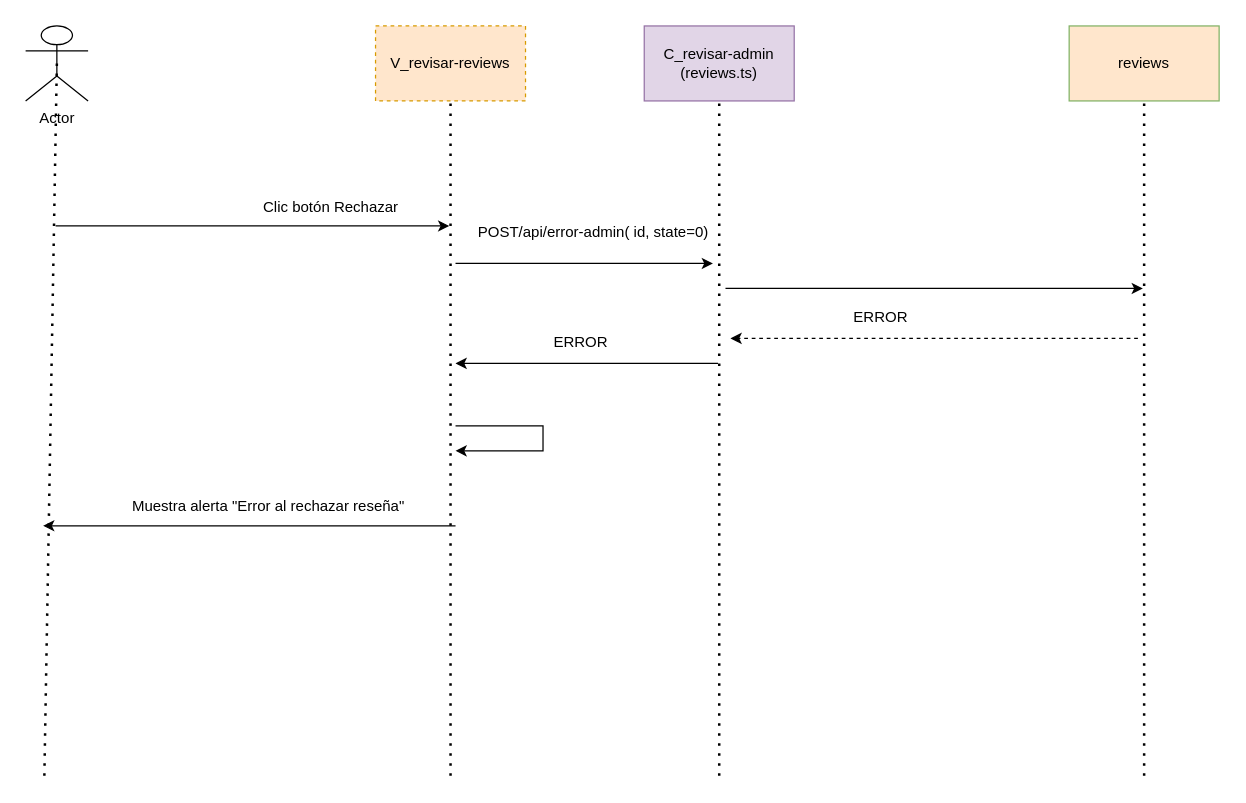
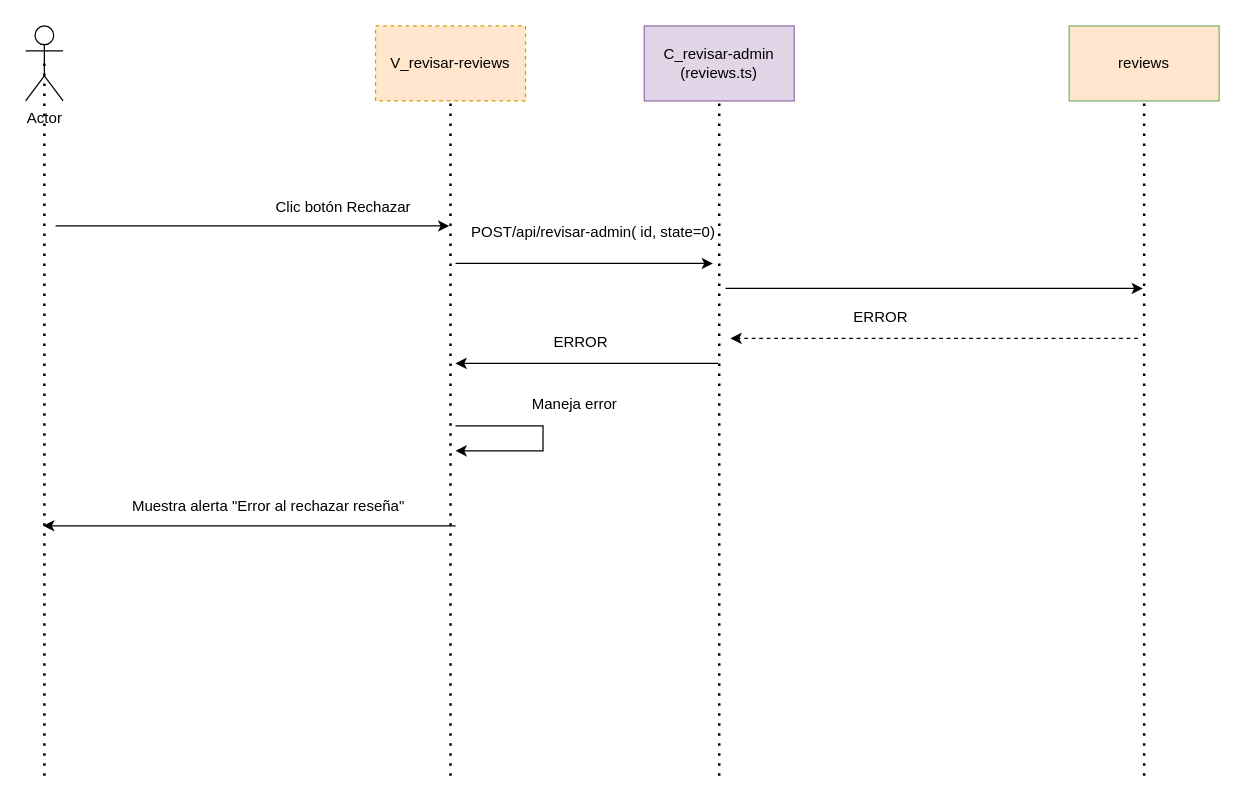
(57, 63) -> (44, 63)
(331, 207) -> (343, 207)
(594, 232) -> (594, 232)
none -> (574, 404)
